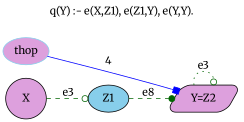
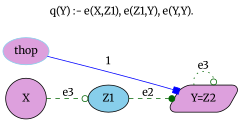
(108, 61) -> (108, 61)
(148, 93) -> (148, 93)
